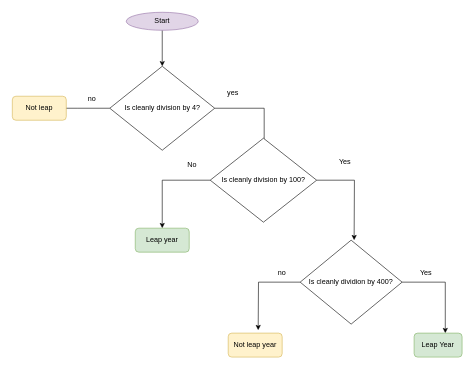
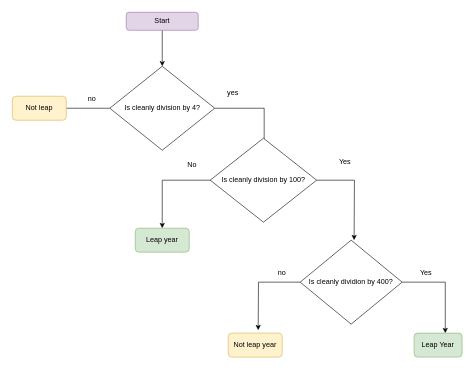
(162, 21) -> (162, 21)
